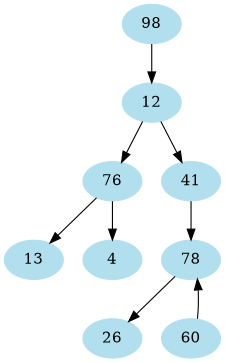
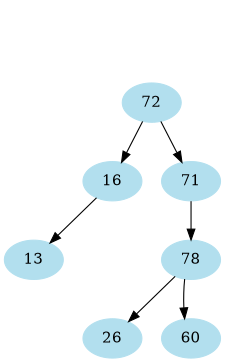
(152, 24) -> none
(152, 103) -> (152, 103)
(112, 181) -> (112, 181)
(191, 181) -> (191, 181)
(112, 260) -> none
(198, 305) -> (184, 293)
